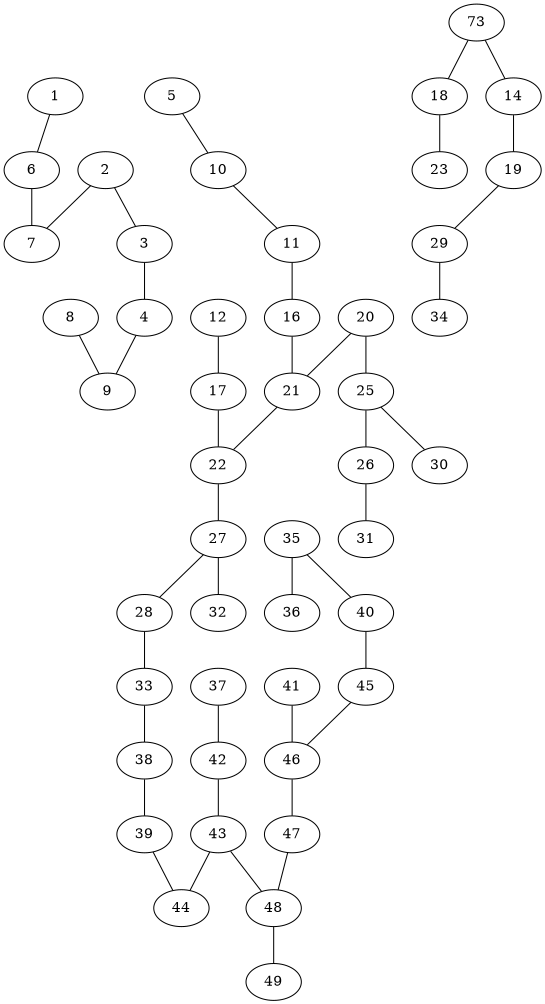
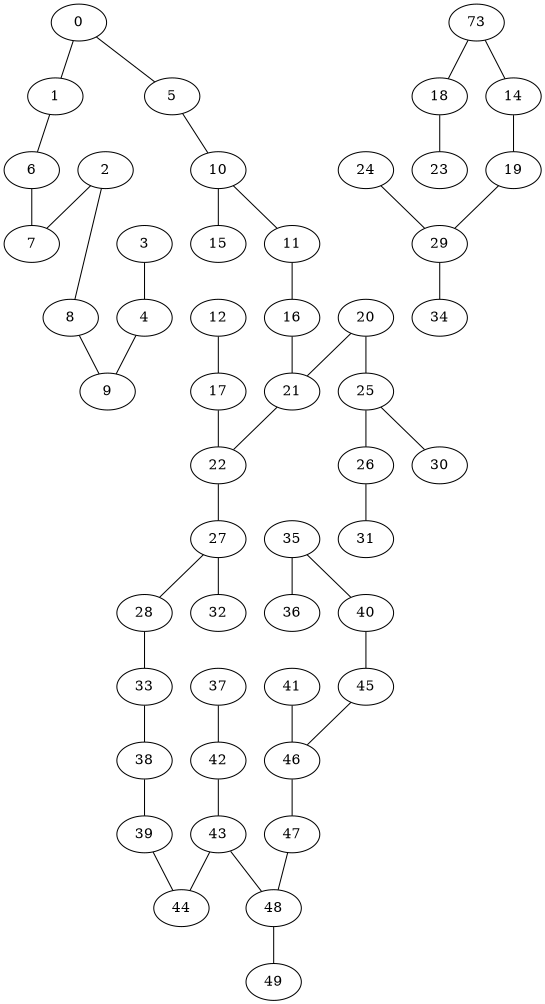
none -> (79, 23)
none -> (366, 170)
(125, 207) -> (88, 244)
none -> (218, 244)
